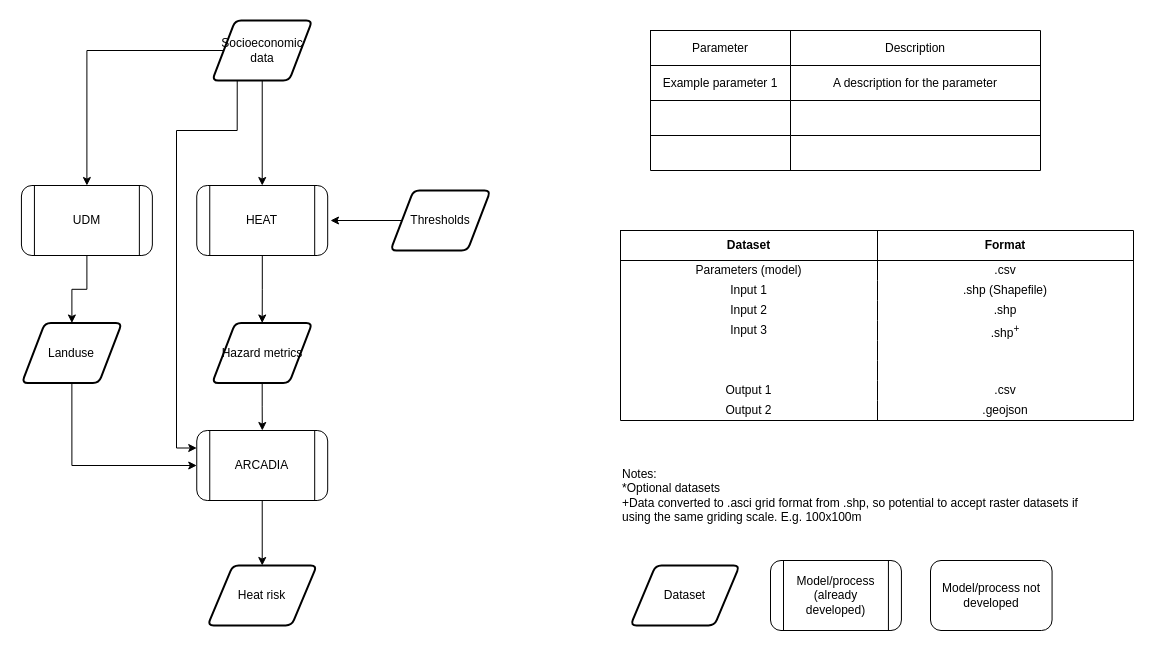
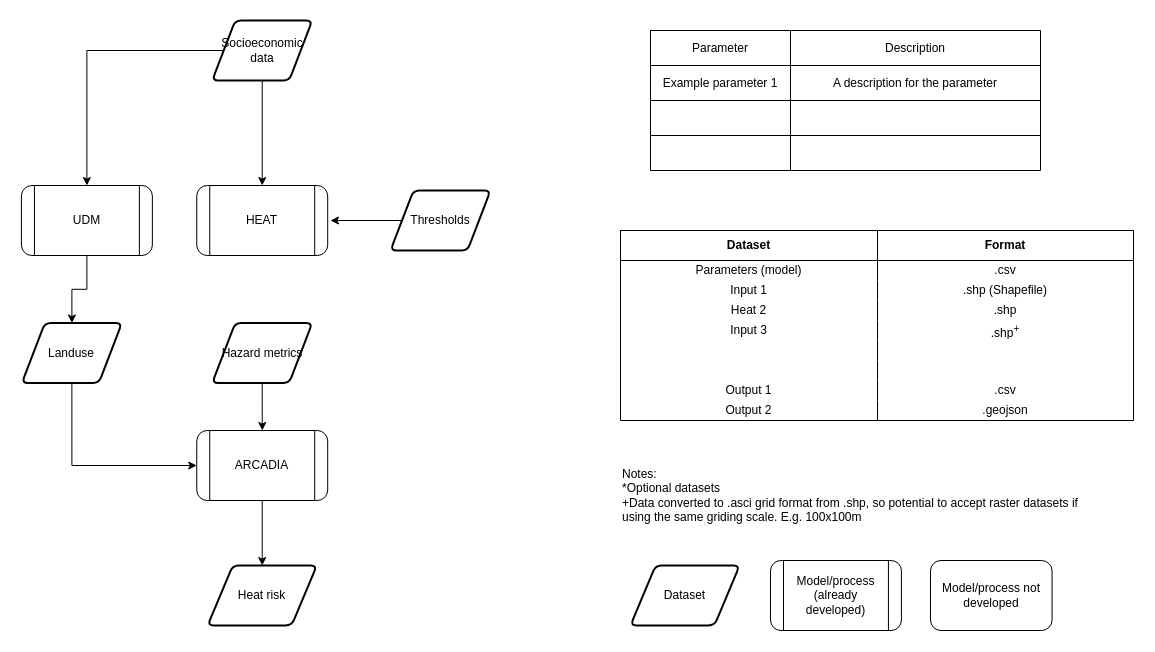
(177, 241) -> none
(262, 286) -> none
(749, 311) -> (749, 311)
